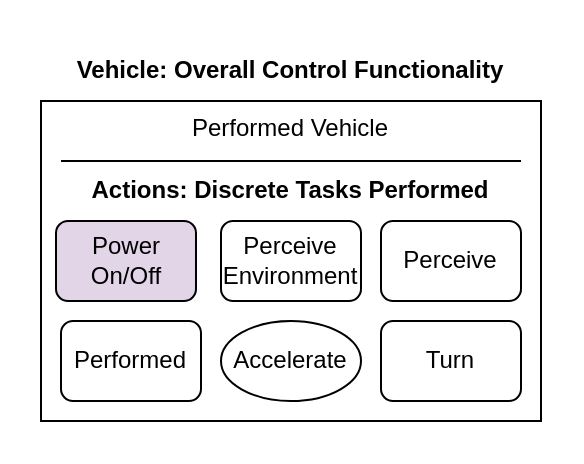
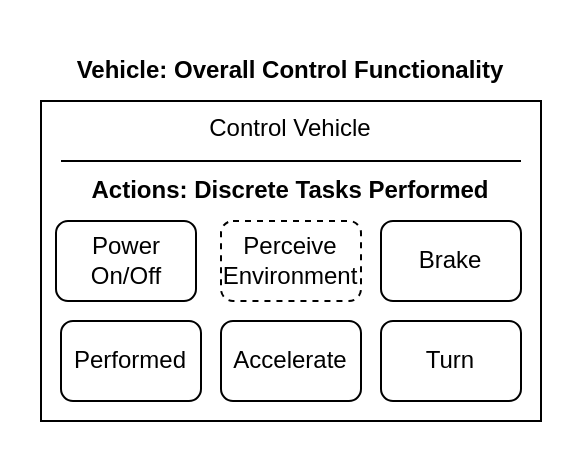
(291, 129) -> (291, 129)
(126, 261) -> (126, 261)
(291, 261) -> (291, 261)
(451, 261) -> (451, 261)
(291, 361) -> (291, 361)
